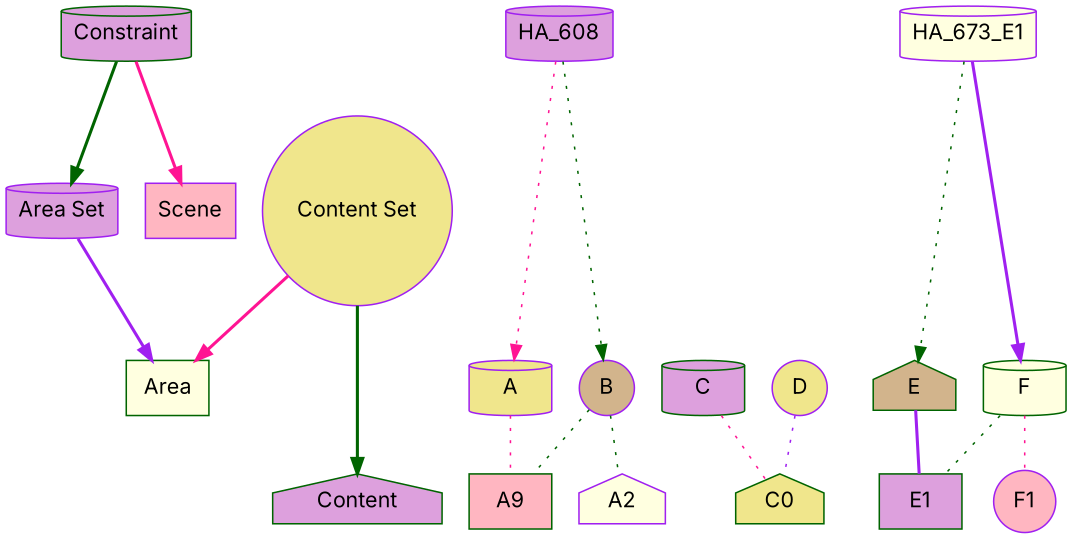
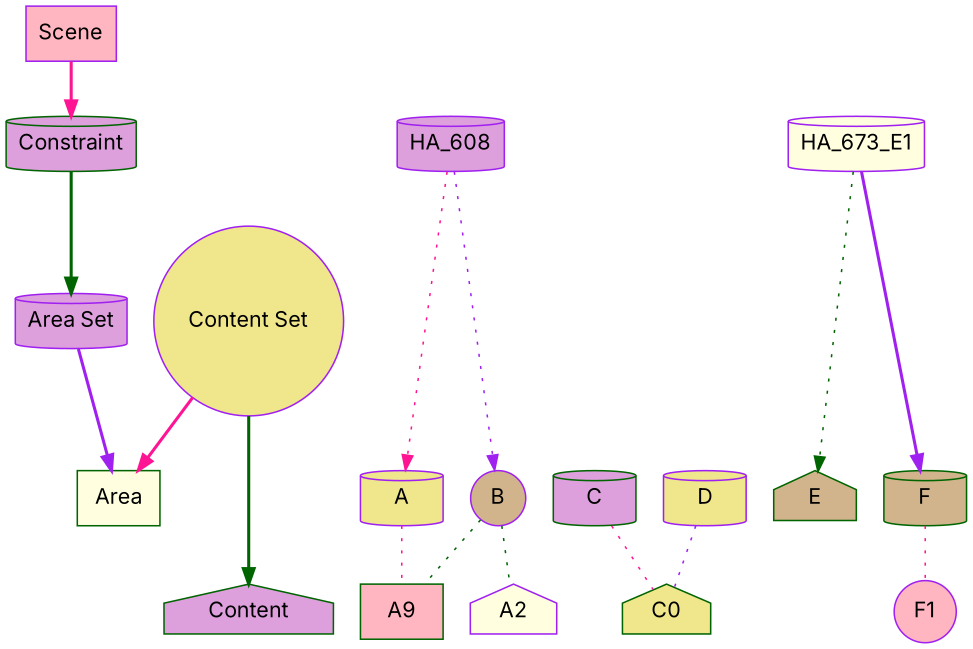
(156, 115) -> (71, 81)
(582, 203) -> (473, 314)
(800, 388) -> (705, 498)
(1025, 388) -> (925, 498)
(921, 501) -> none
